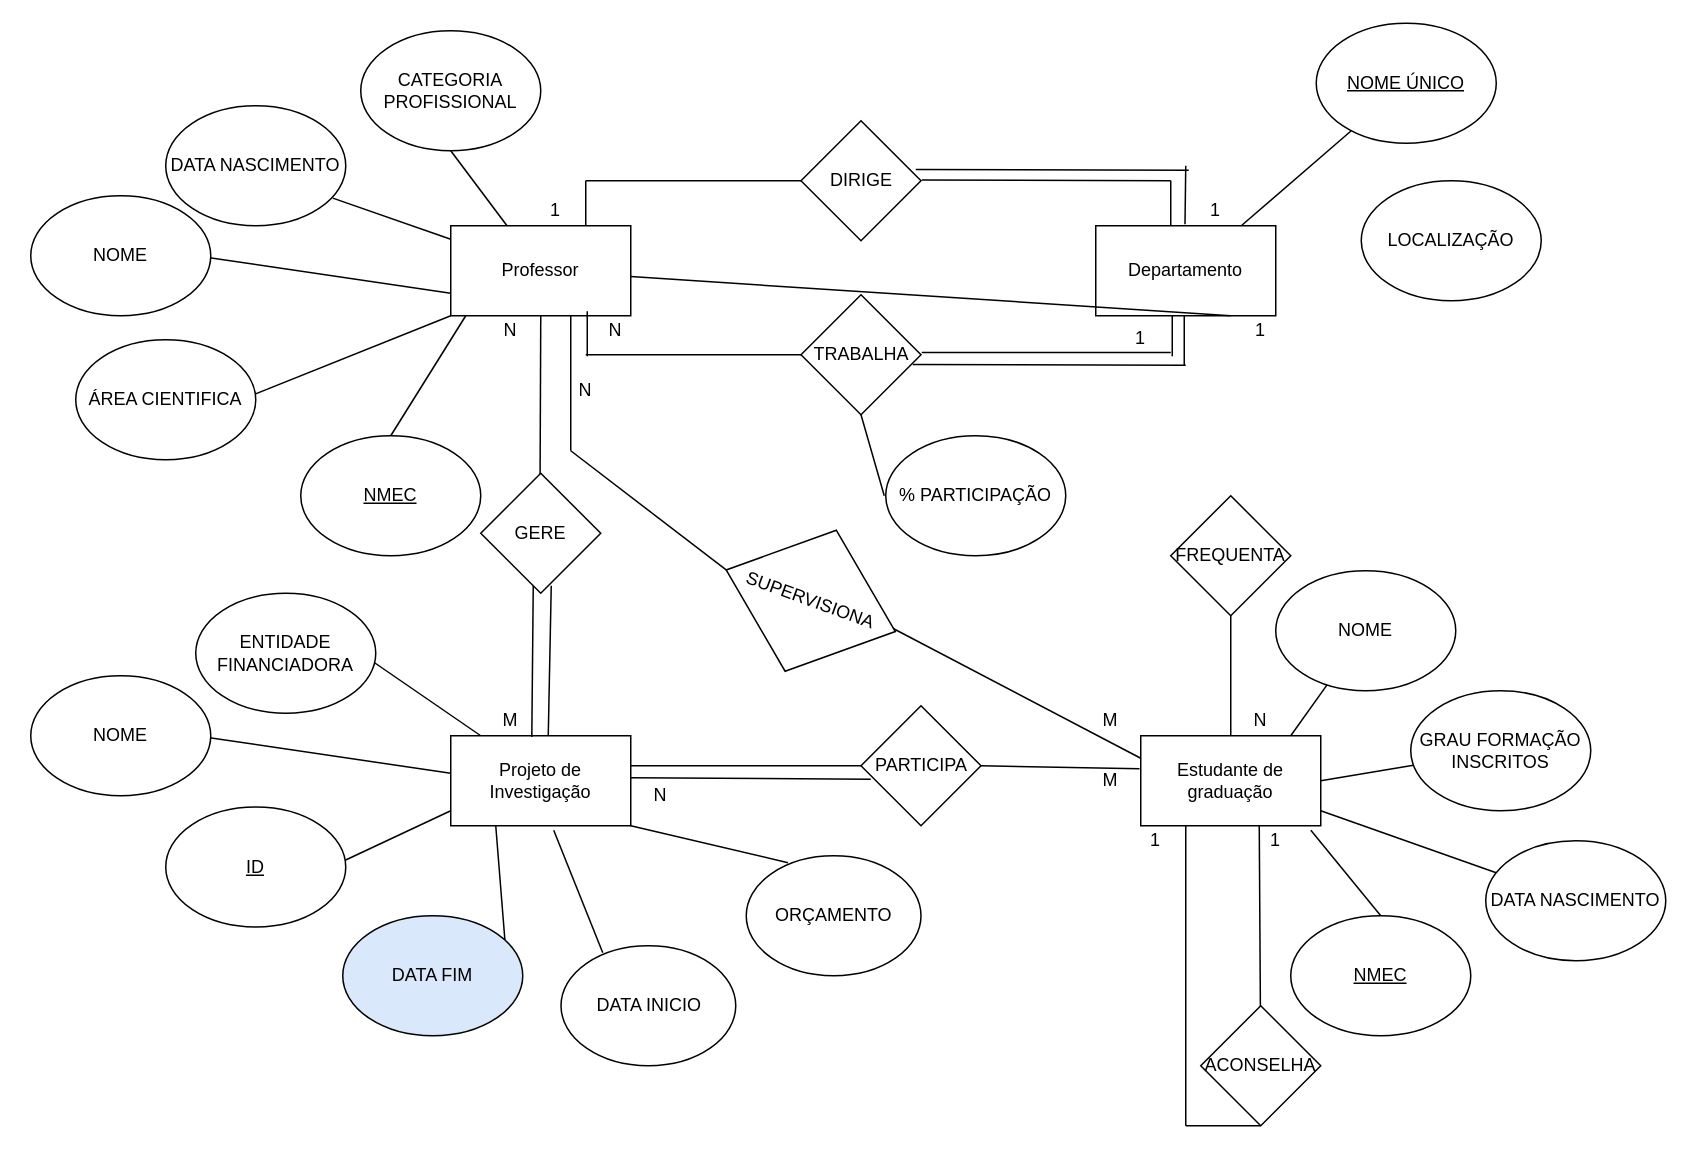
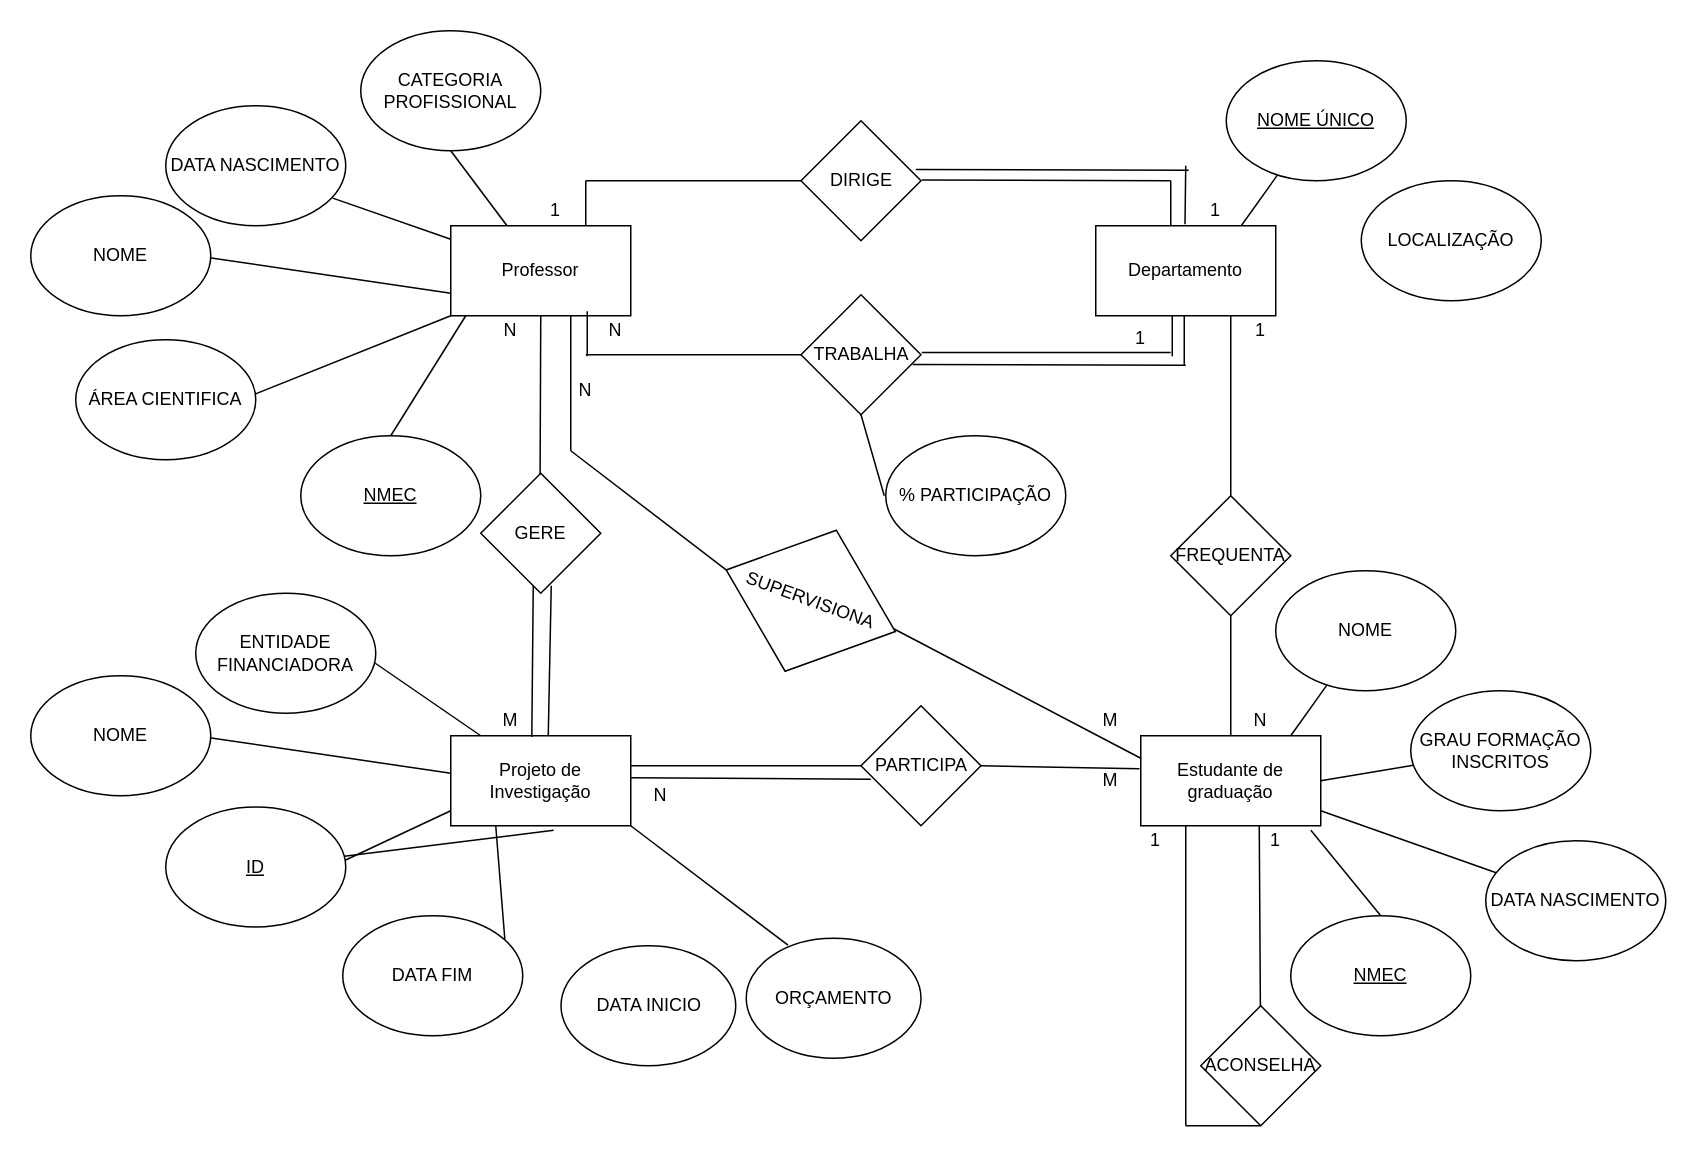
(1406, 83) -> (1316, 121)
(931, 296) -> (1231, 406)
(578, 891) -> (458, 842)
(834, 916) -> (834, 998)
(433, 976) -> (433, 976)
